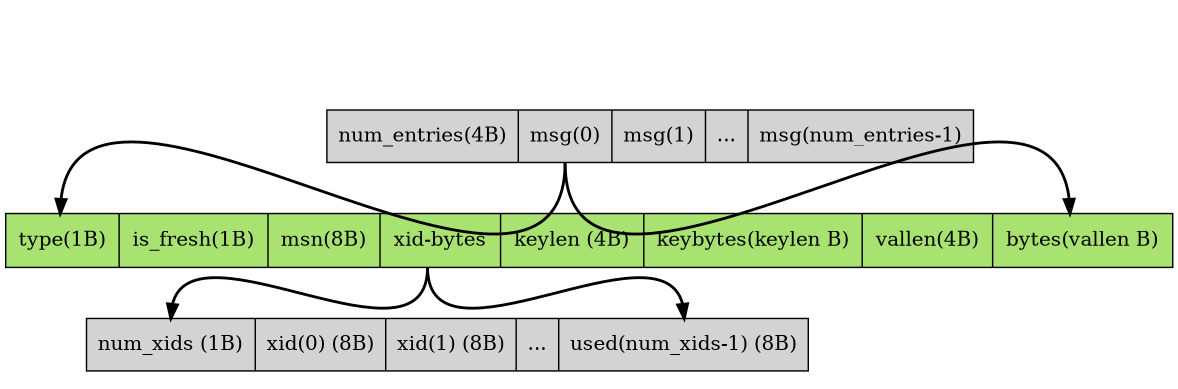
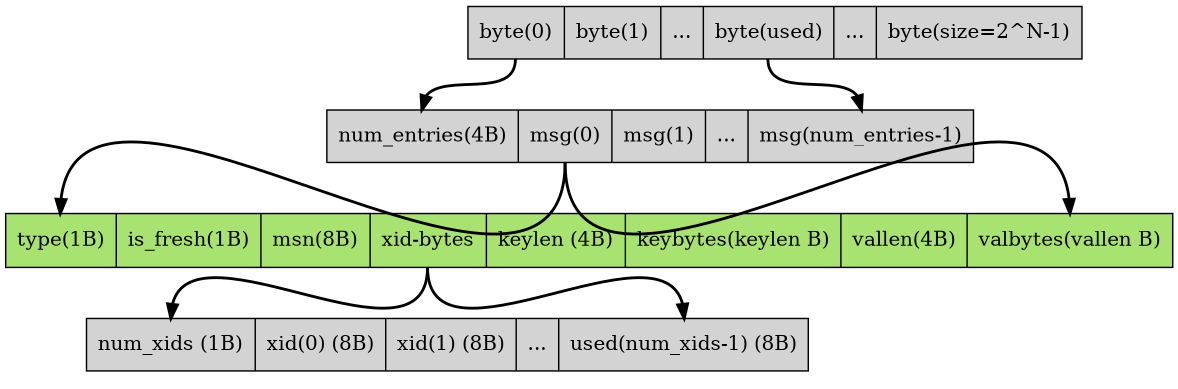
none -> (775, 33)
(1083, 240) -> (1070, 240)
